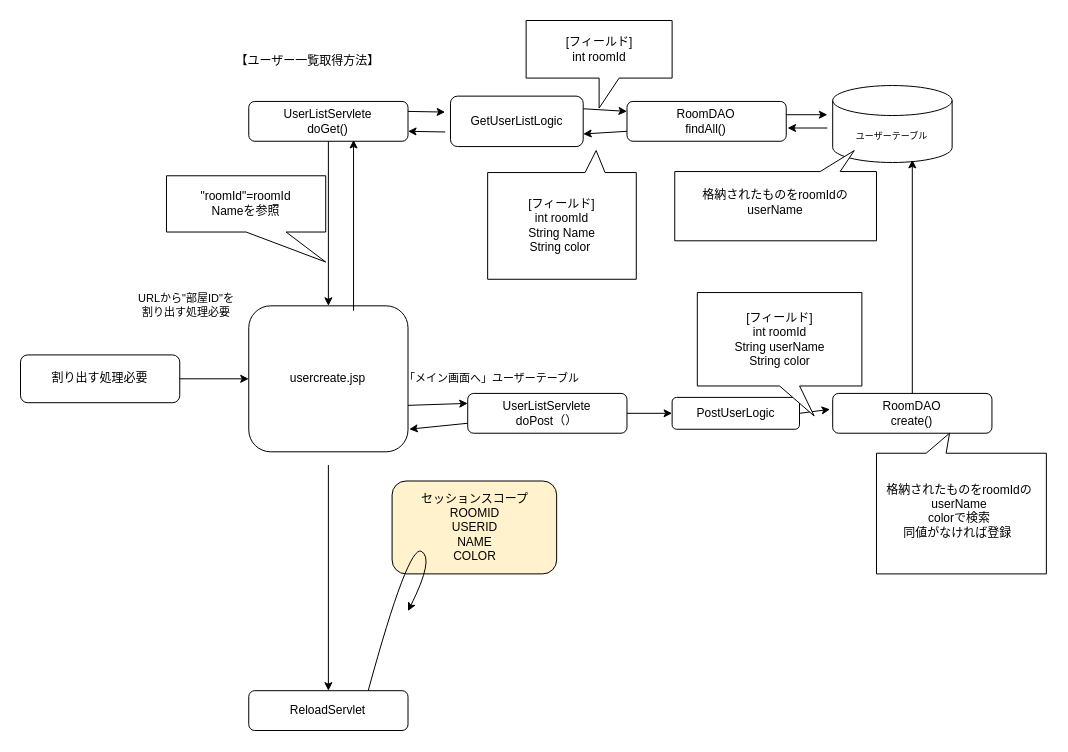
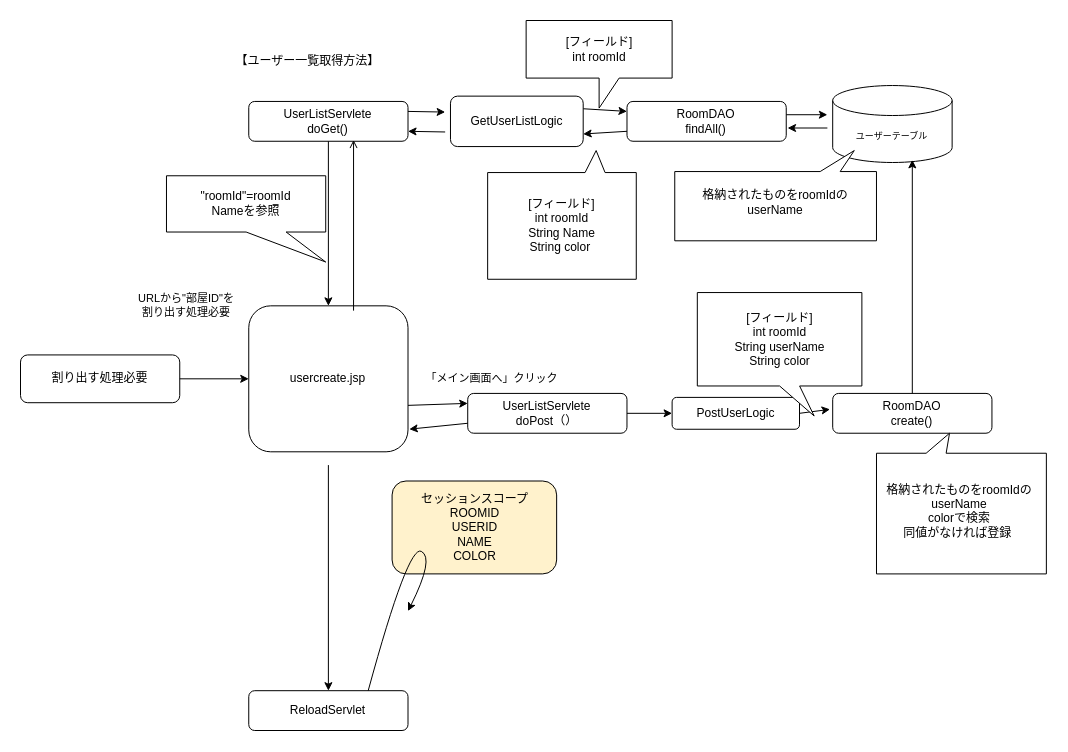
(354, 148) -> (354, 146)
(492, 379) -> (492, 379)
